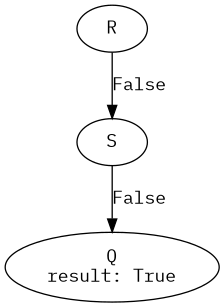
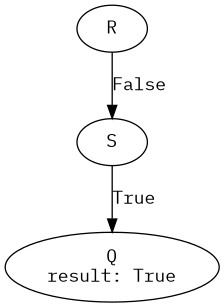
(140, 199) -> (134, 199)
